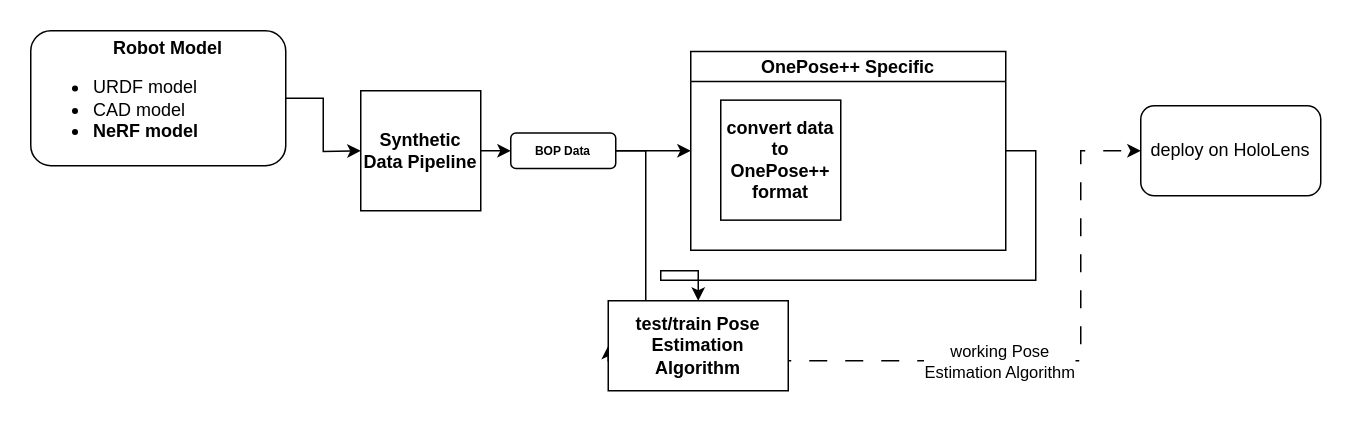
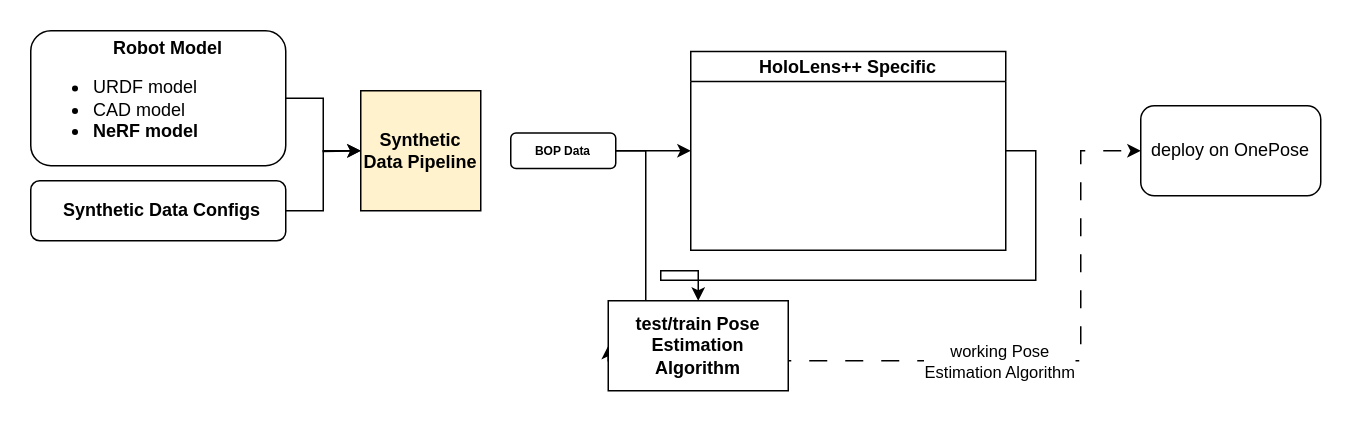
(848, 67) -> (848, 67)
(421, 151) -> (421, 151)
(491, 151) -> none
(1231, 151) -> (1231, 151)
(781, 160) -> none
none -> (323, 201)
none -> (158, 211)
